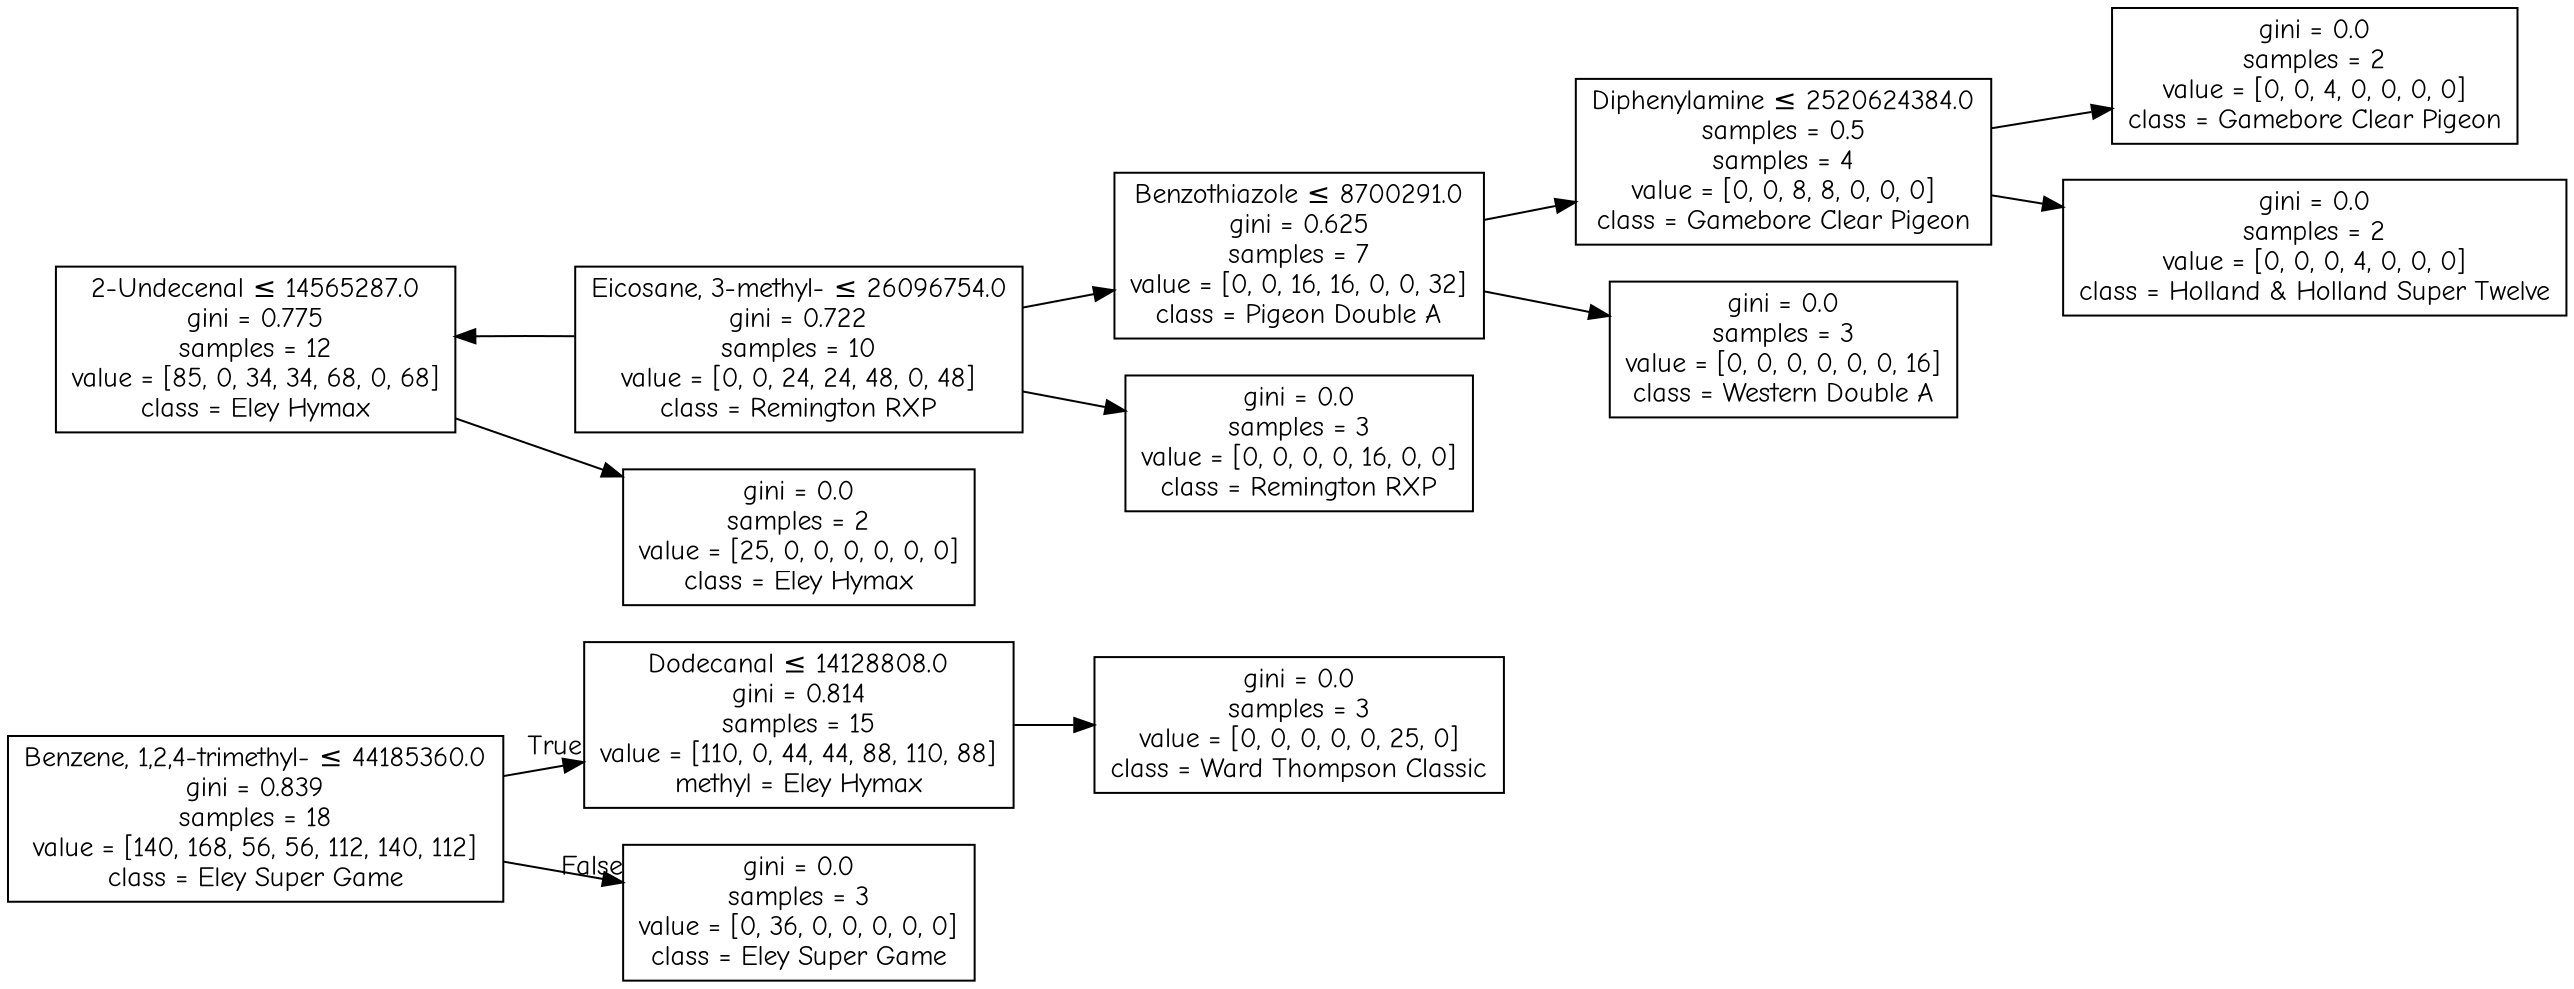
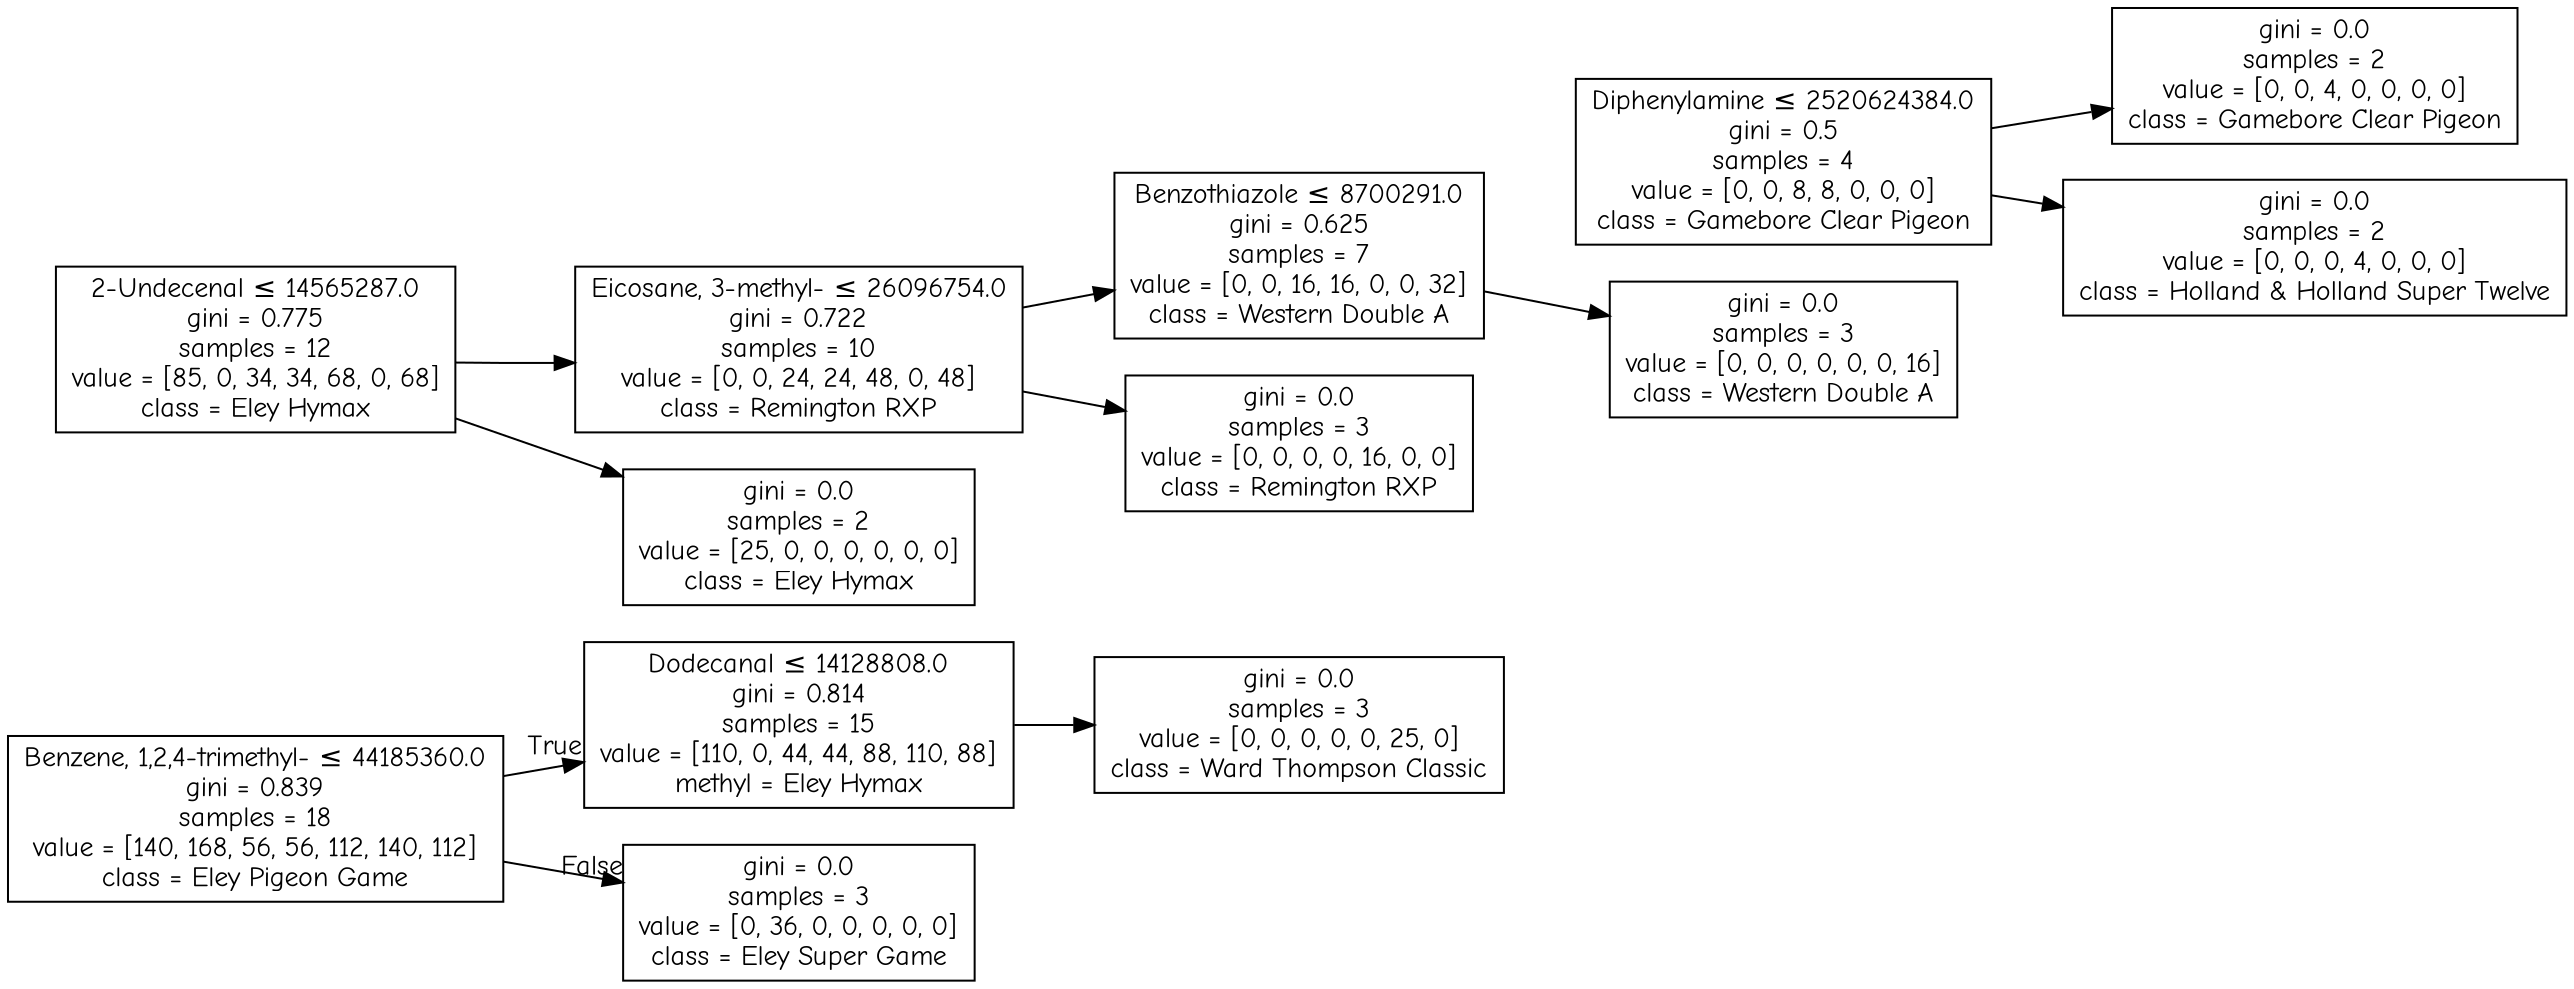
(1784, 131) -> (1784, 131)
(1520, 213) -> none
(1299, 315) -> (1299, 315)
(525, 336) -> (505, 363)
(256, 878) -> (256, 878)
